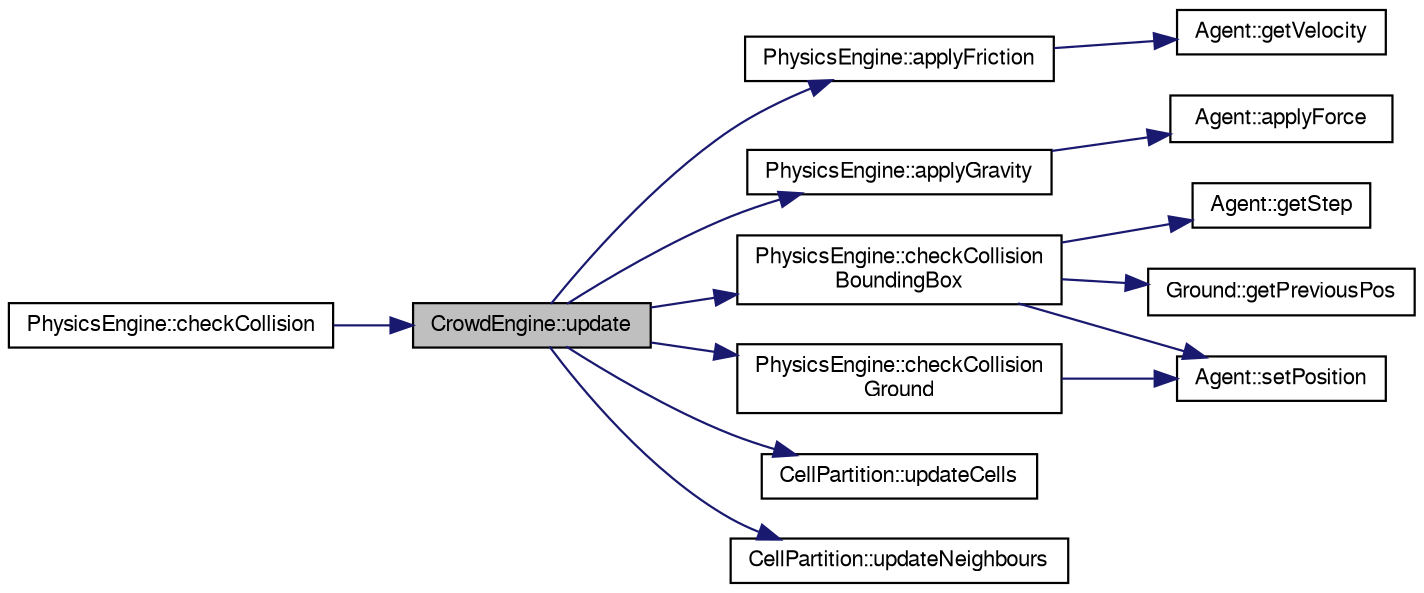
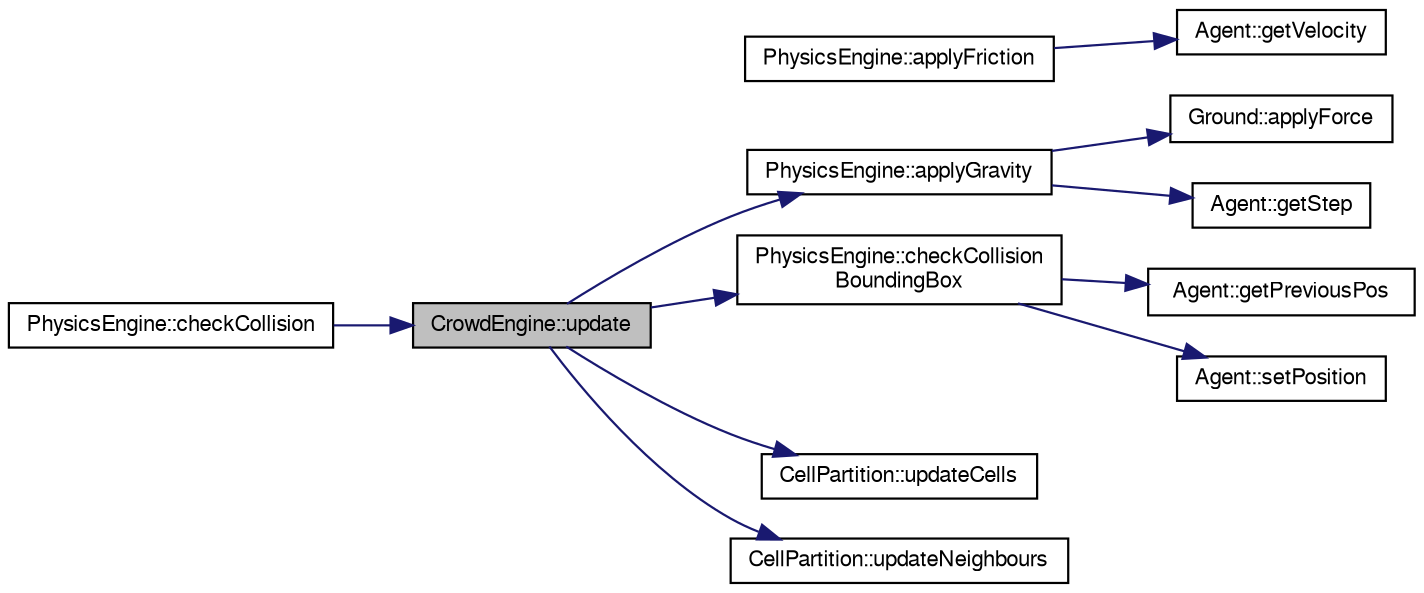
(1281, 119) -> (1281, 119)
(668, 180) -> none
(1116, 233) -> (1111, 191)
(1281, 292) -> (1281, 292)
(899, 379) -> none
